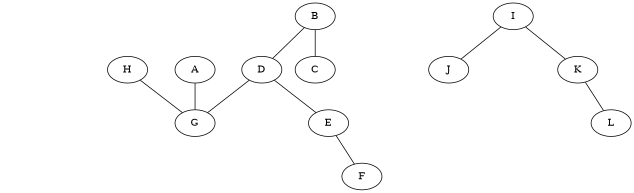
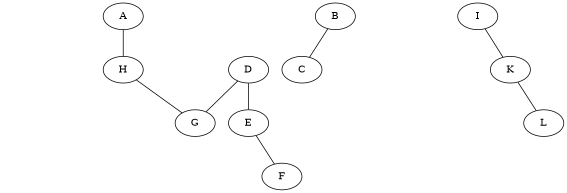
(289, 43) -> none
(449, 70) -> none
(195, 96) -> (123, 43)
